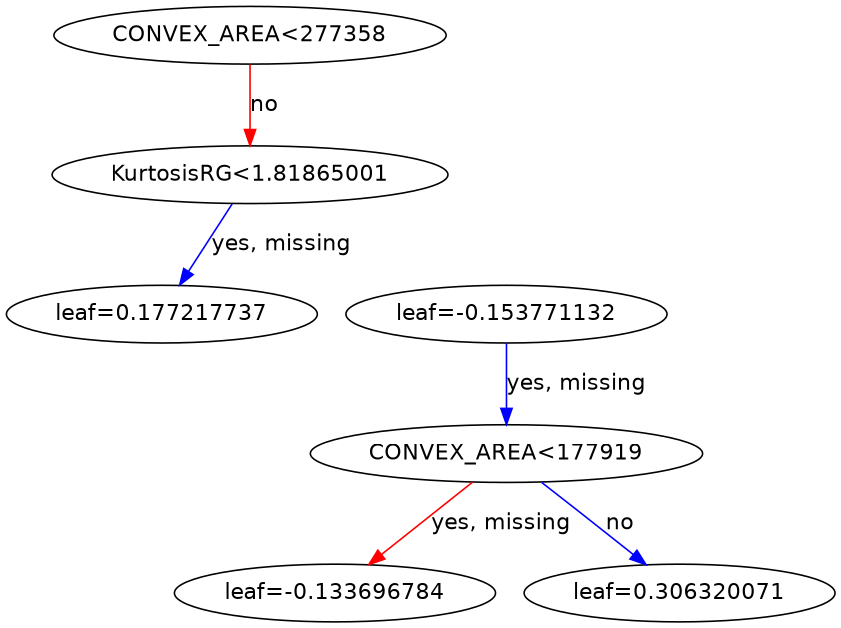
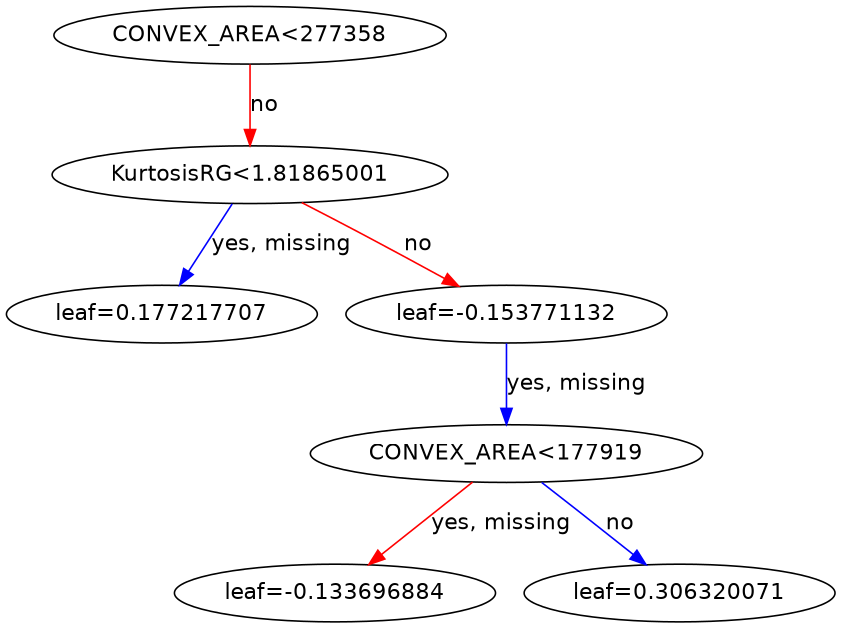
none -> (373, 240)
(162, 314) -> (162, 314)
(335, 593) -> (335, 593)
